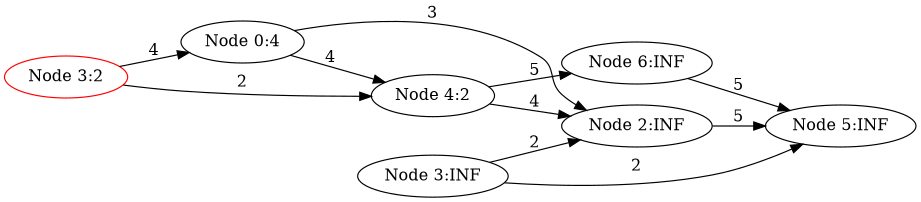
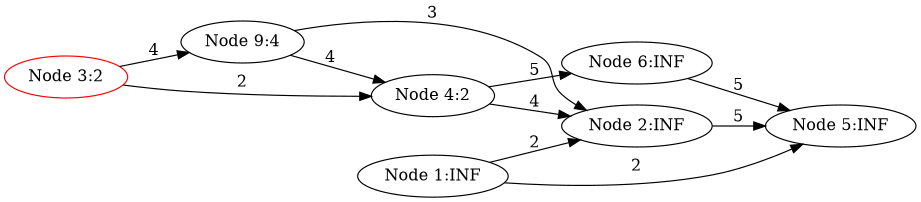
(243, 42) -> (243, 42)
(433, 176) -> (433, 176)
